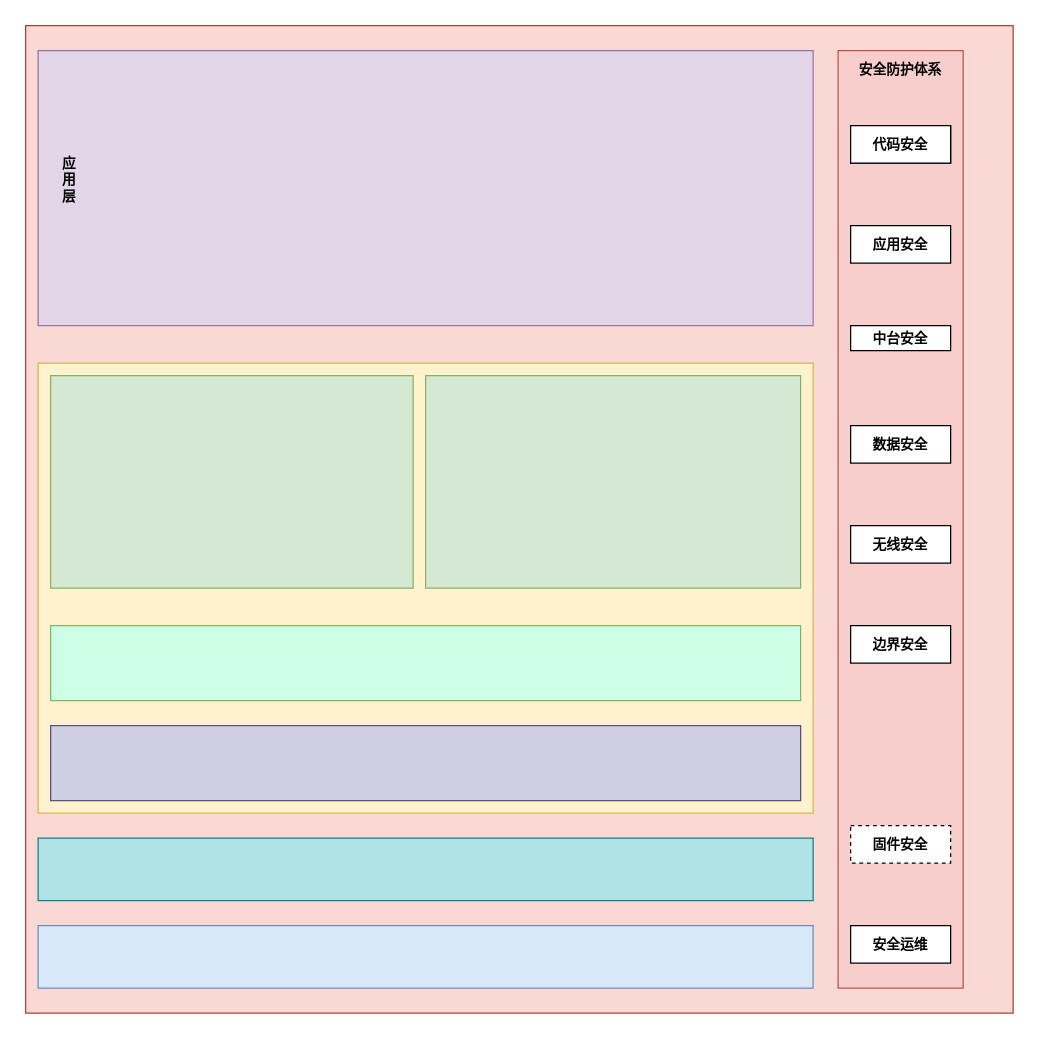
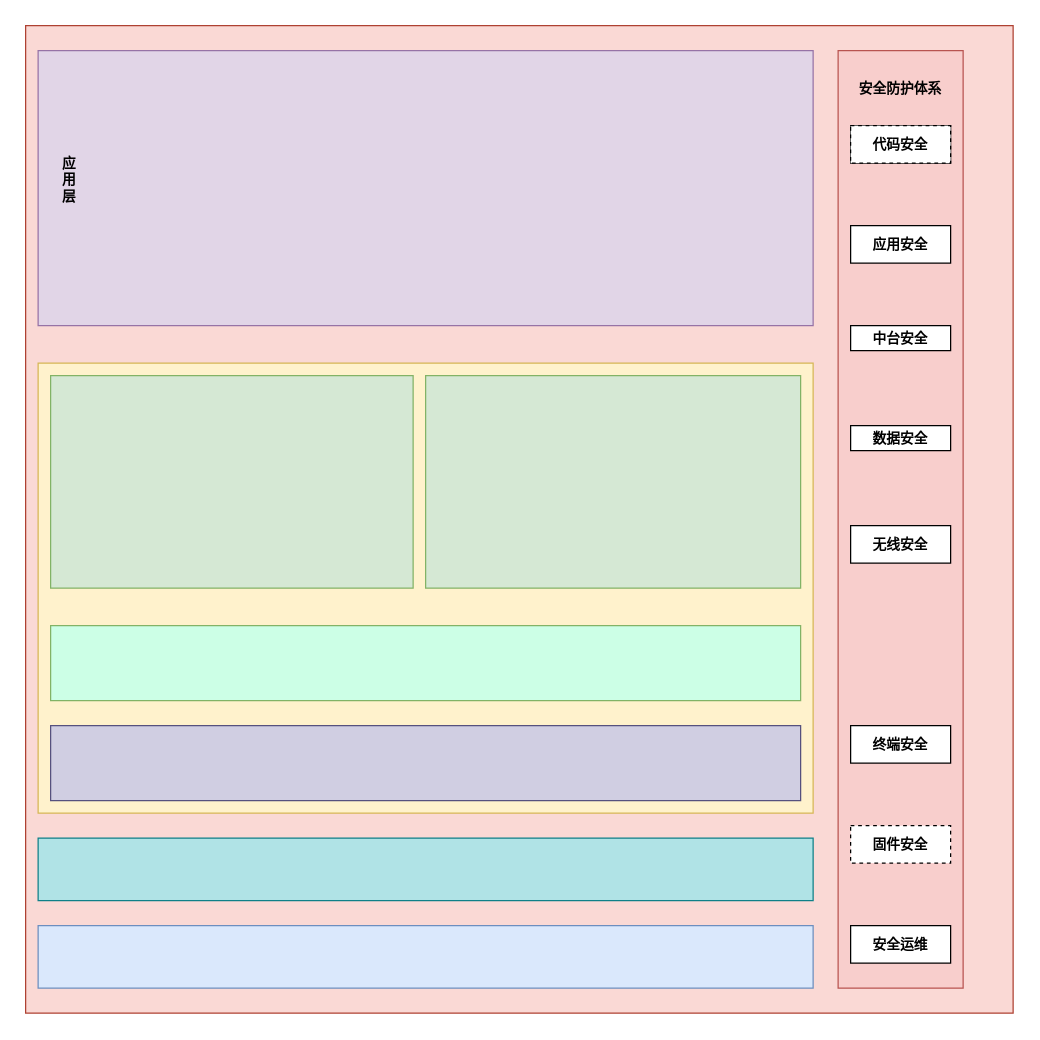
(901, 69) -> (901, 88)
(901, 144) -> (901, 144)
(901, 444) -> (901, 438)
(901, 644) -> none
none -> (901, 744)
